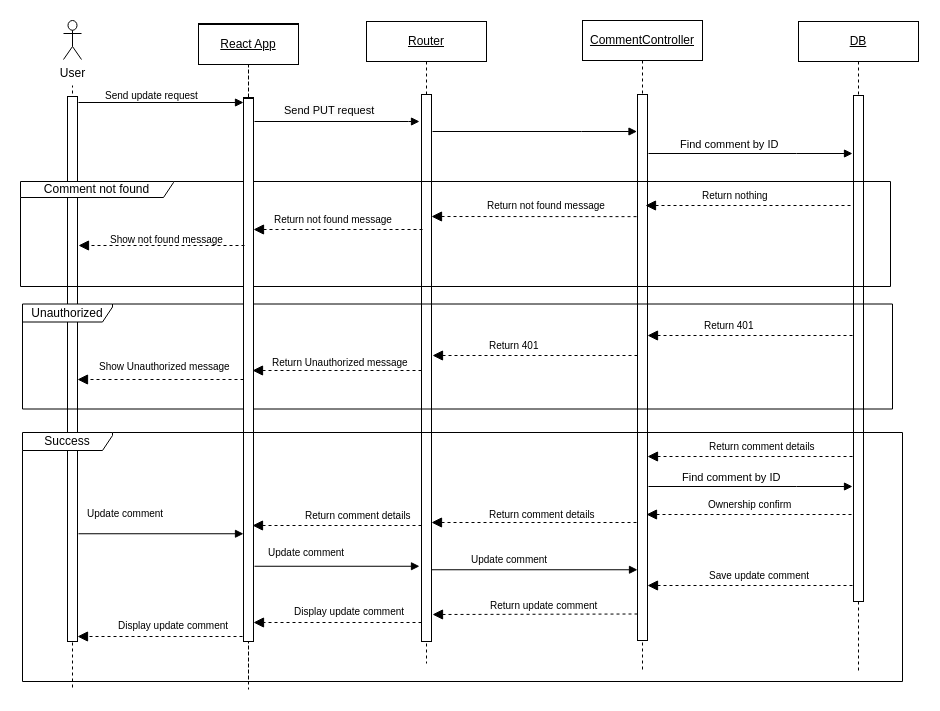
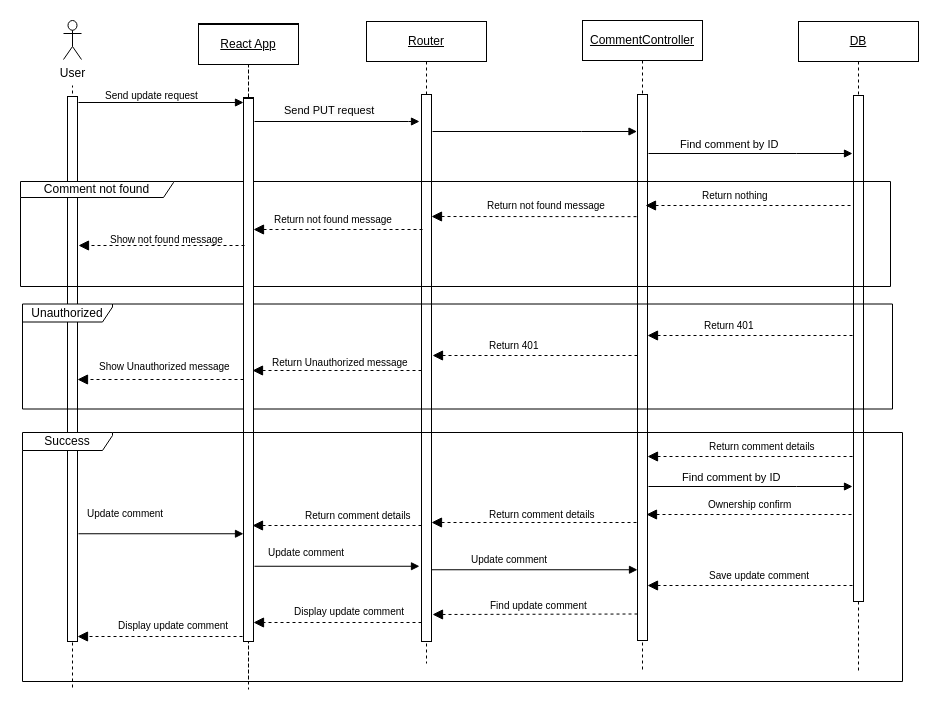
(558, 606) -> (550, 606)
